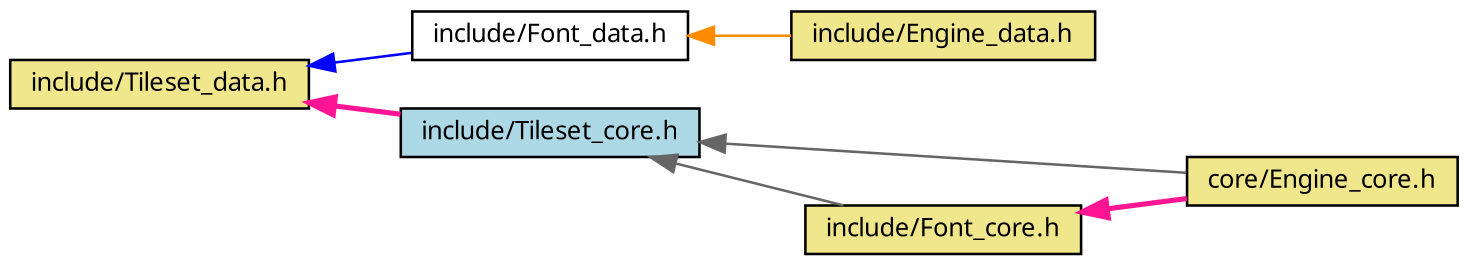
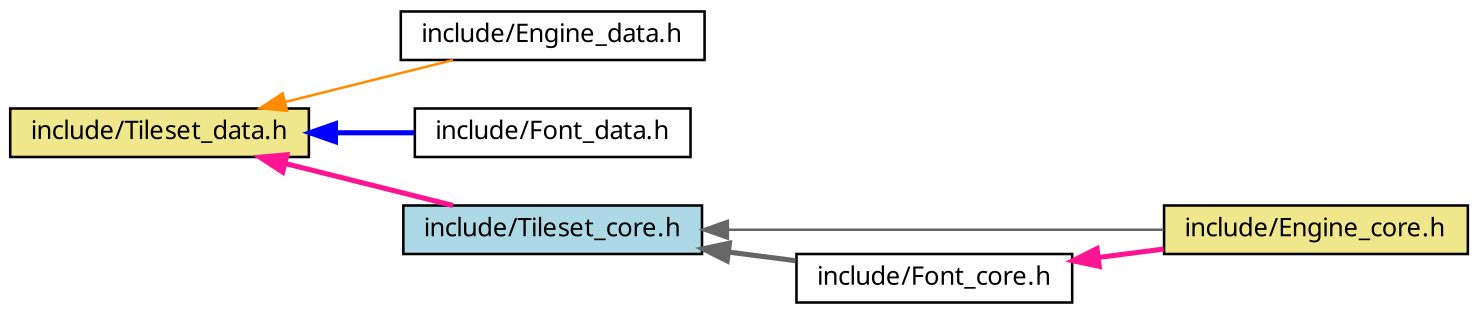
(753, 36) -> (369, 81)
(943, 36) -> (553, 36)
(373, 58) -> (375, 133)
(1322, 181) -> (1316, 230)
(760, 184) -> (762, 256)
(943, 230) -> (934, 278)
